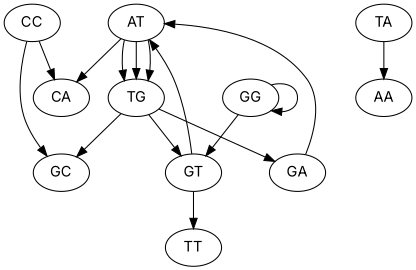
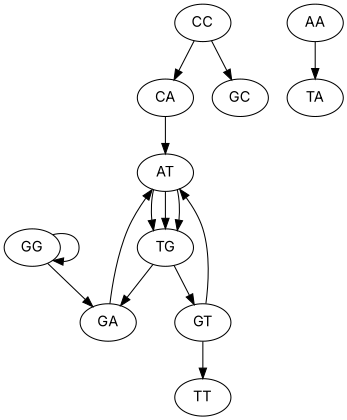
(384, 55) -> (315, 55)
(103, 57) -> (165, 130)
(103, 131) -> none
(225, 131) -> (66, 281)
